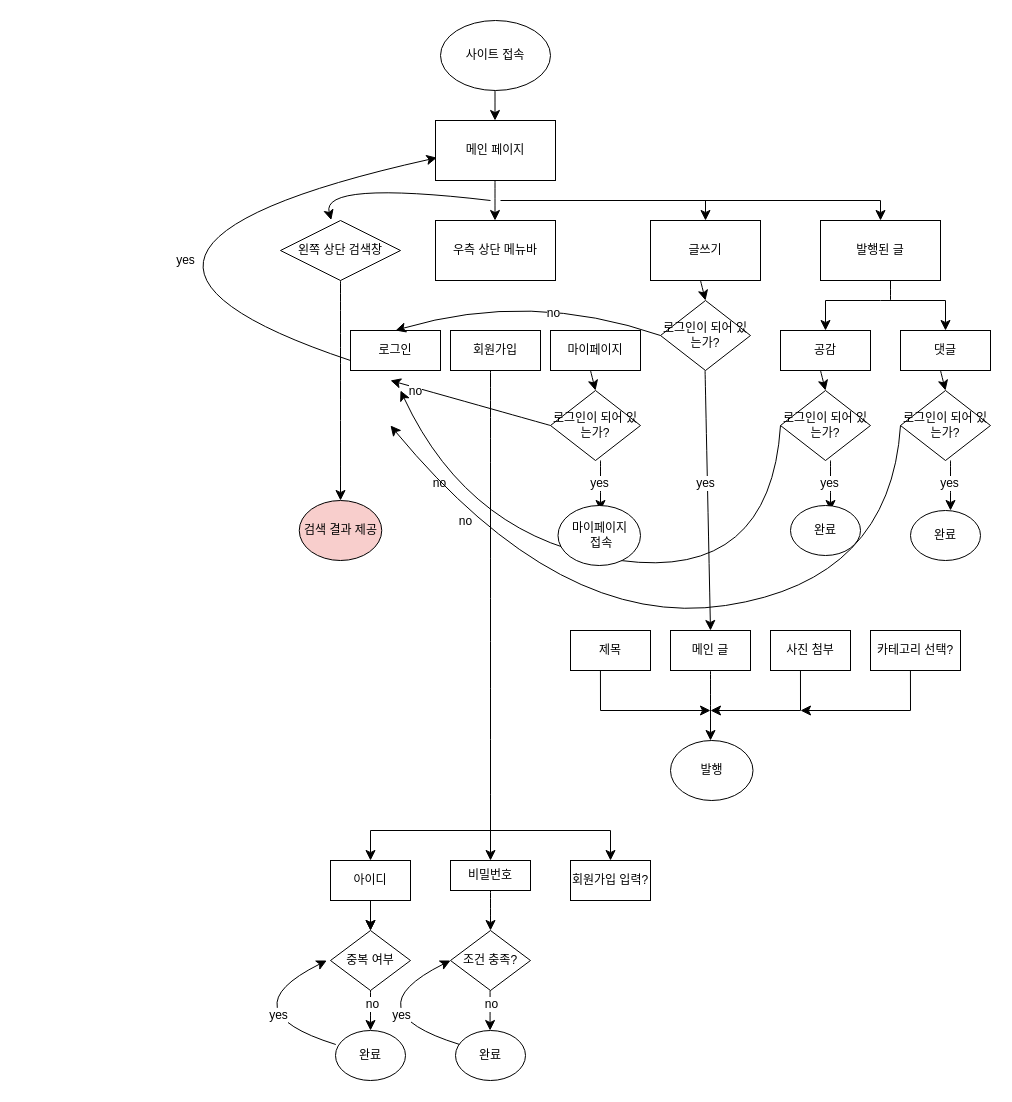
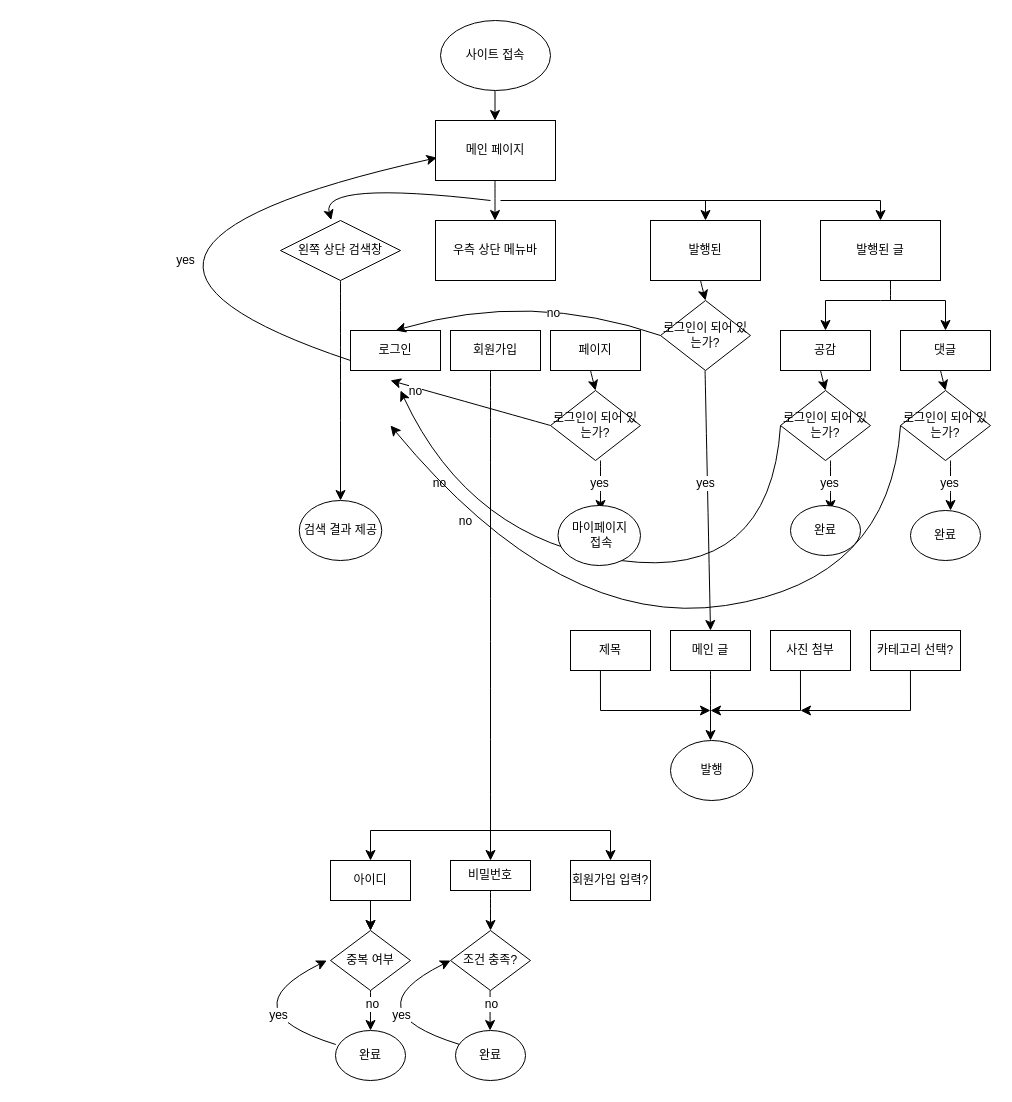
(706, 251) -> (706, 251)
(596, 351) -> (596, 351)
(341, 531) -> (341, 531)
